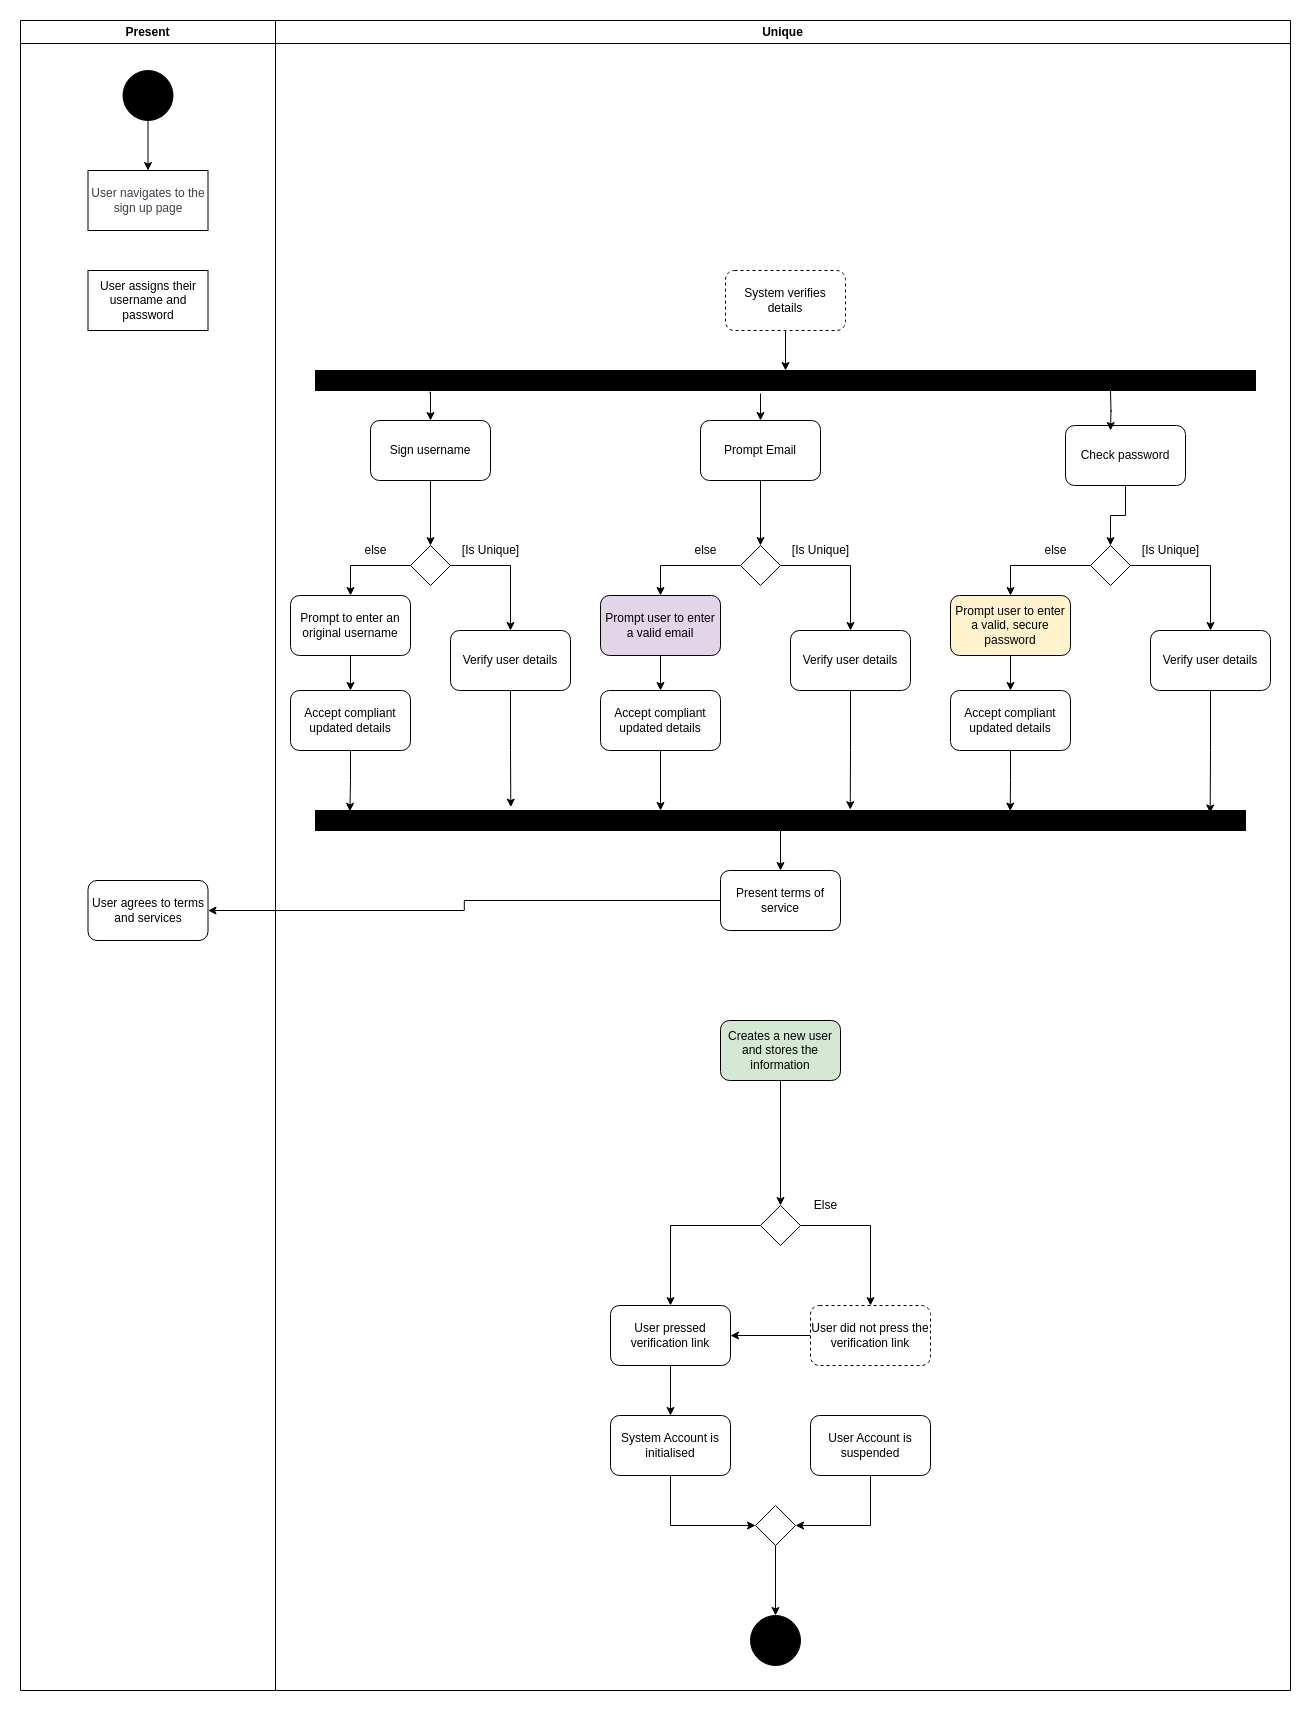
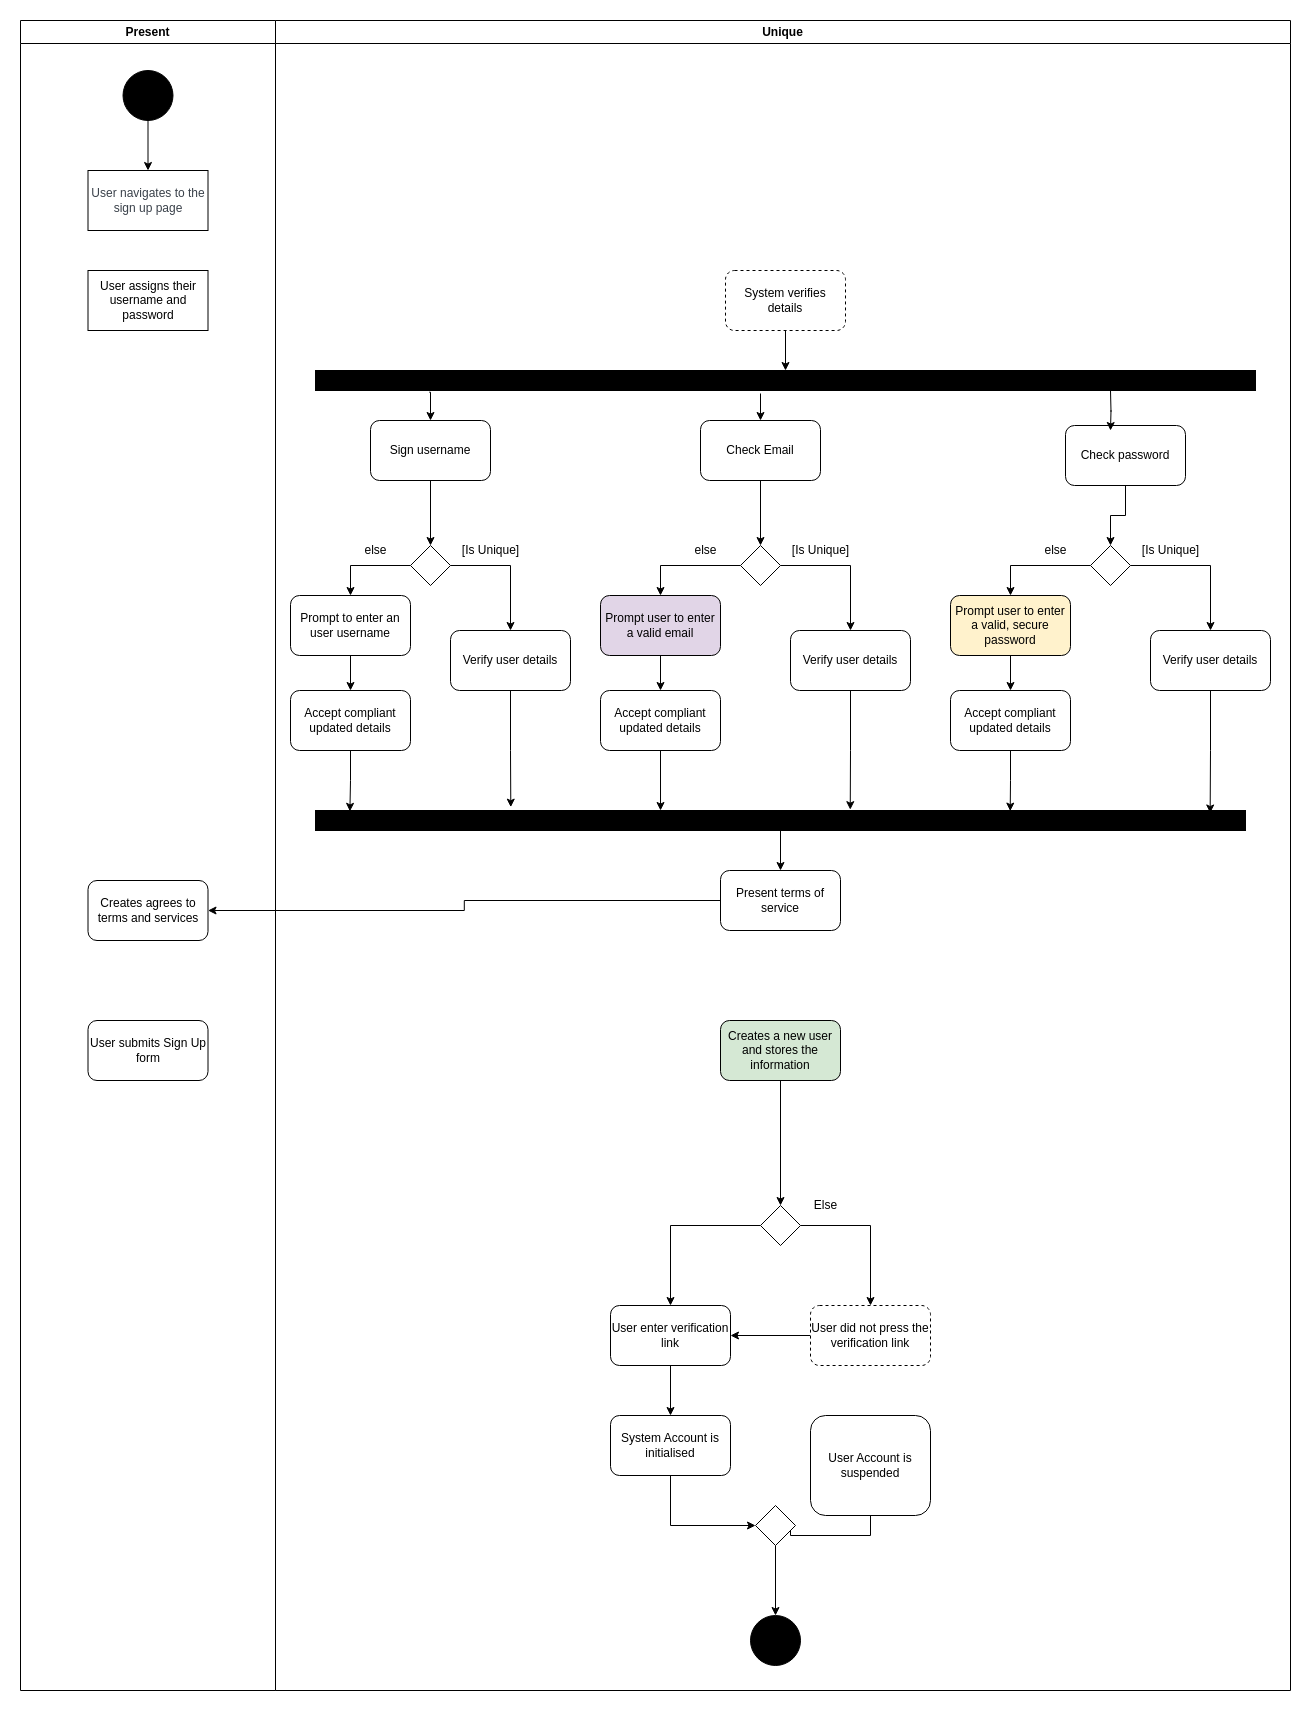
(761, 451) -> (761, 451)
(351, 626) -> (351, 626)
(149, 911) -> (149, 911)
none -> (148, 1051)
(671, 1336) -> (671, 1336)
(871, 1446) -> (871, 1466)
